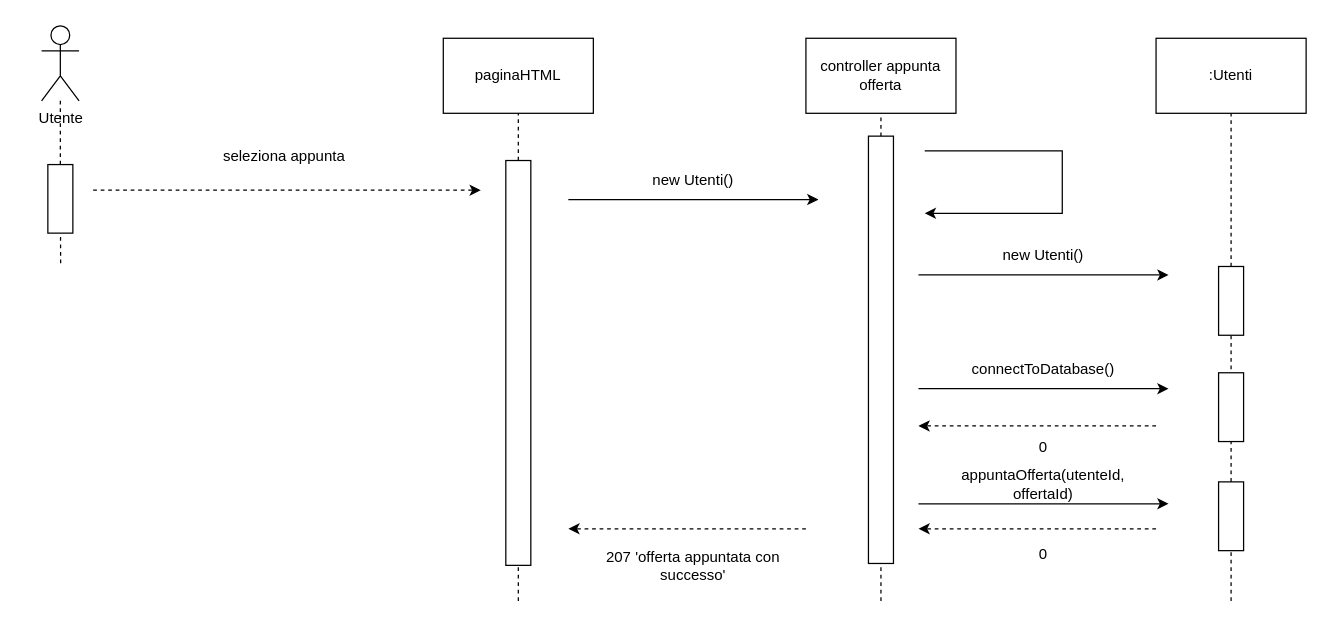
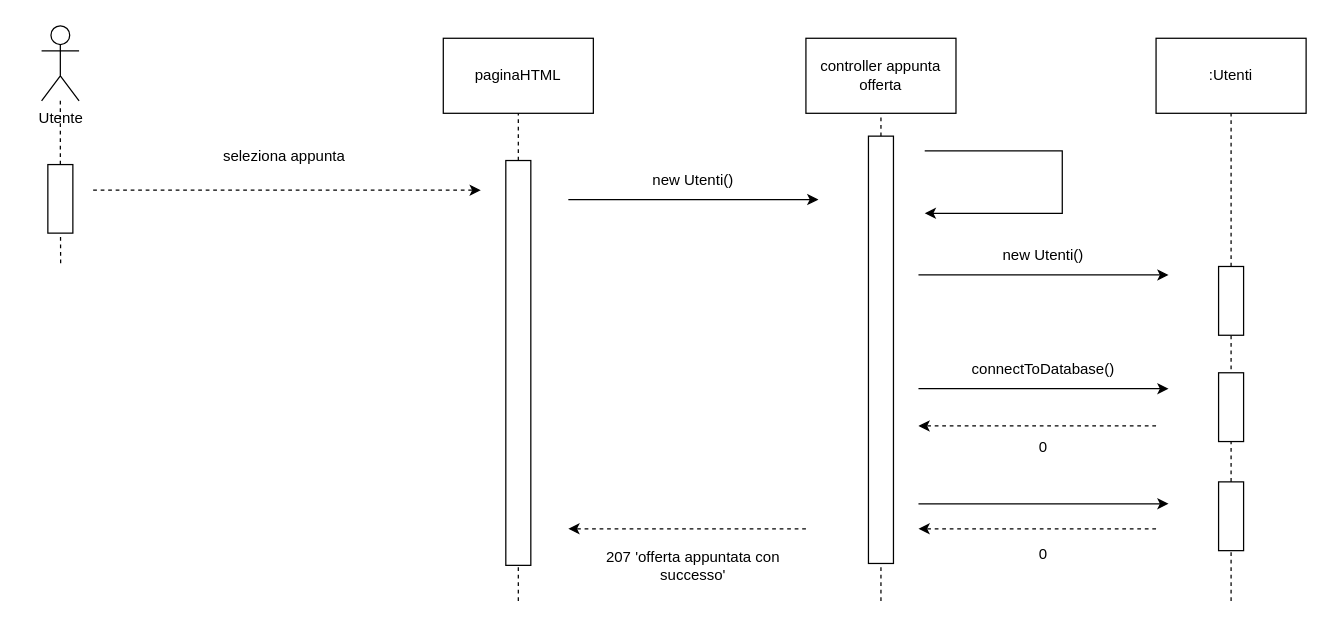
(1043, 485) -> none
